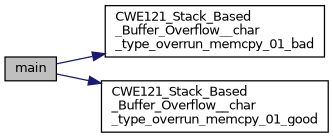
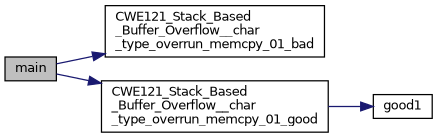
none -> (403, 106)
